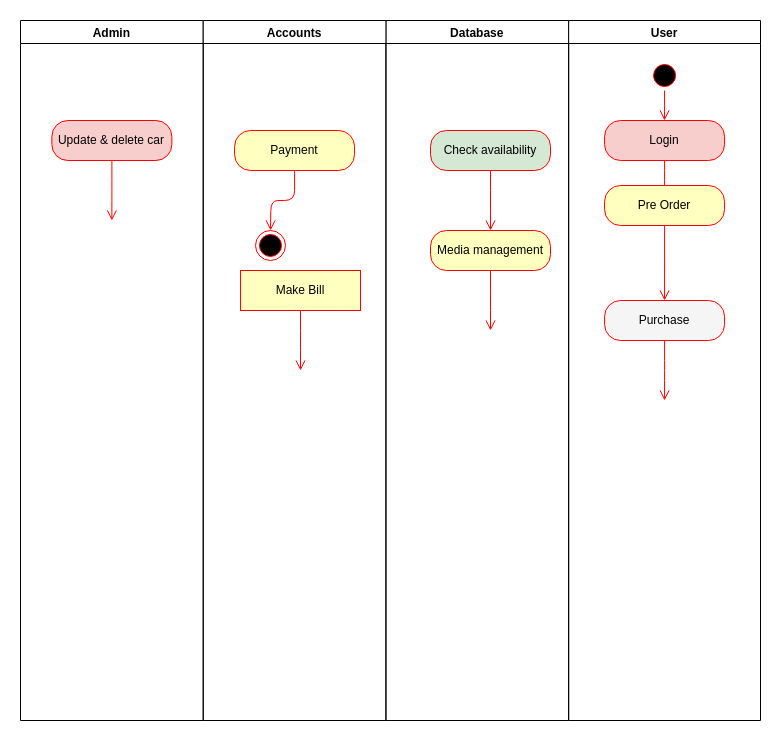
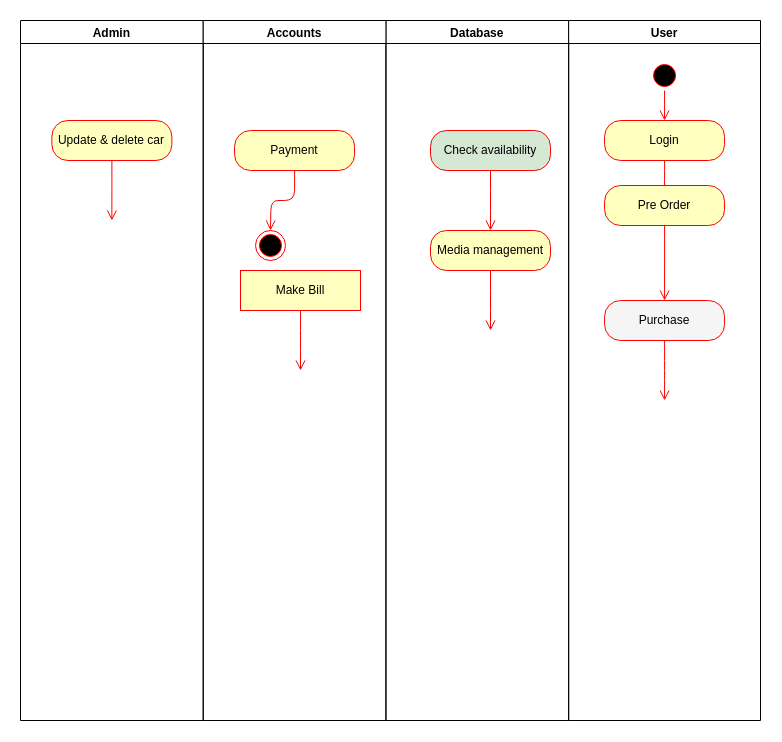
(112, 141) -> (112, 141)
(665, 141) -> (665, 141)
